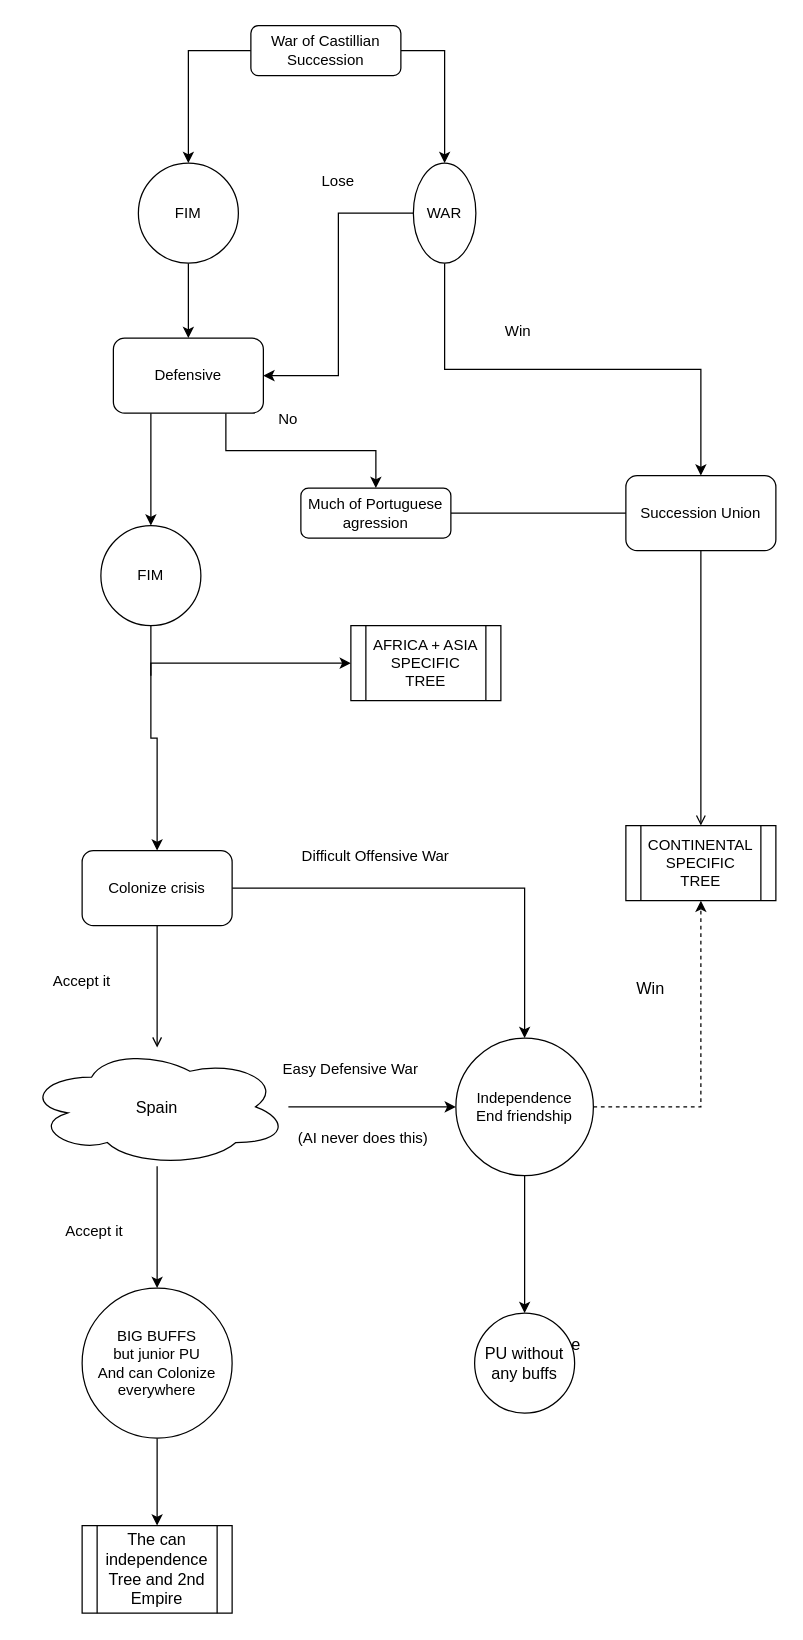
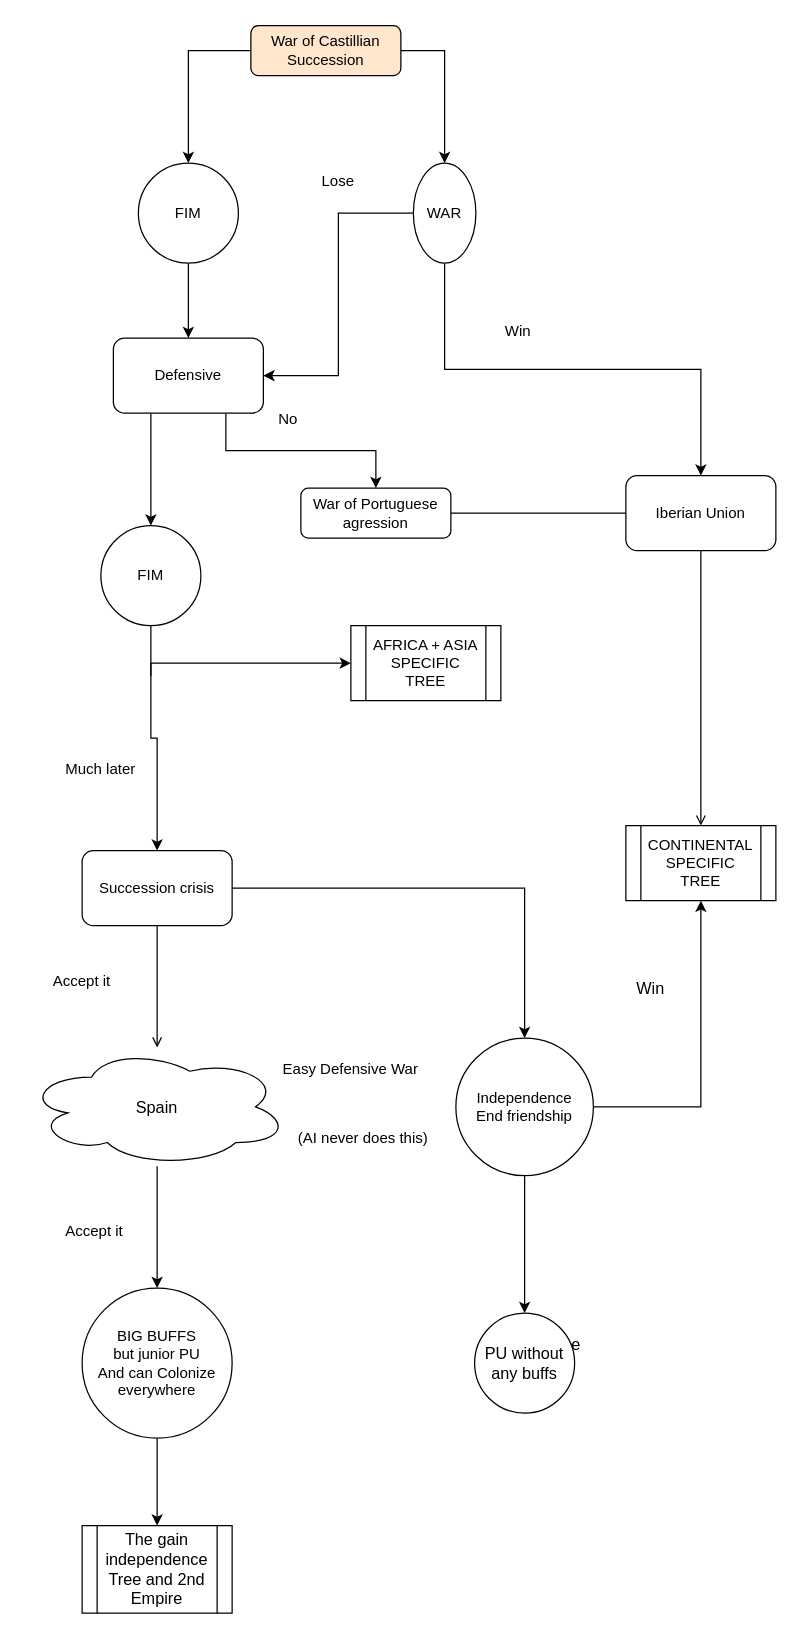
(326, 51) -> (326, 51)
(376, 513) -> (376, 513)
(701, 513) -> (701, 513)
none -> (101, 769)
(376, 857) -> none
(157, 888) -> (157, 888)
(701, 1061) -> (701, 1061)
(367, 1107) -> none
(157, 1569) -> (157, 1569)
